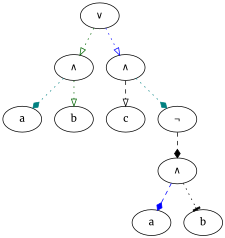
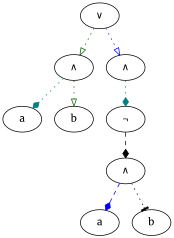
(126, 119) -> none
